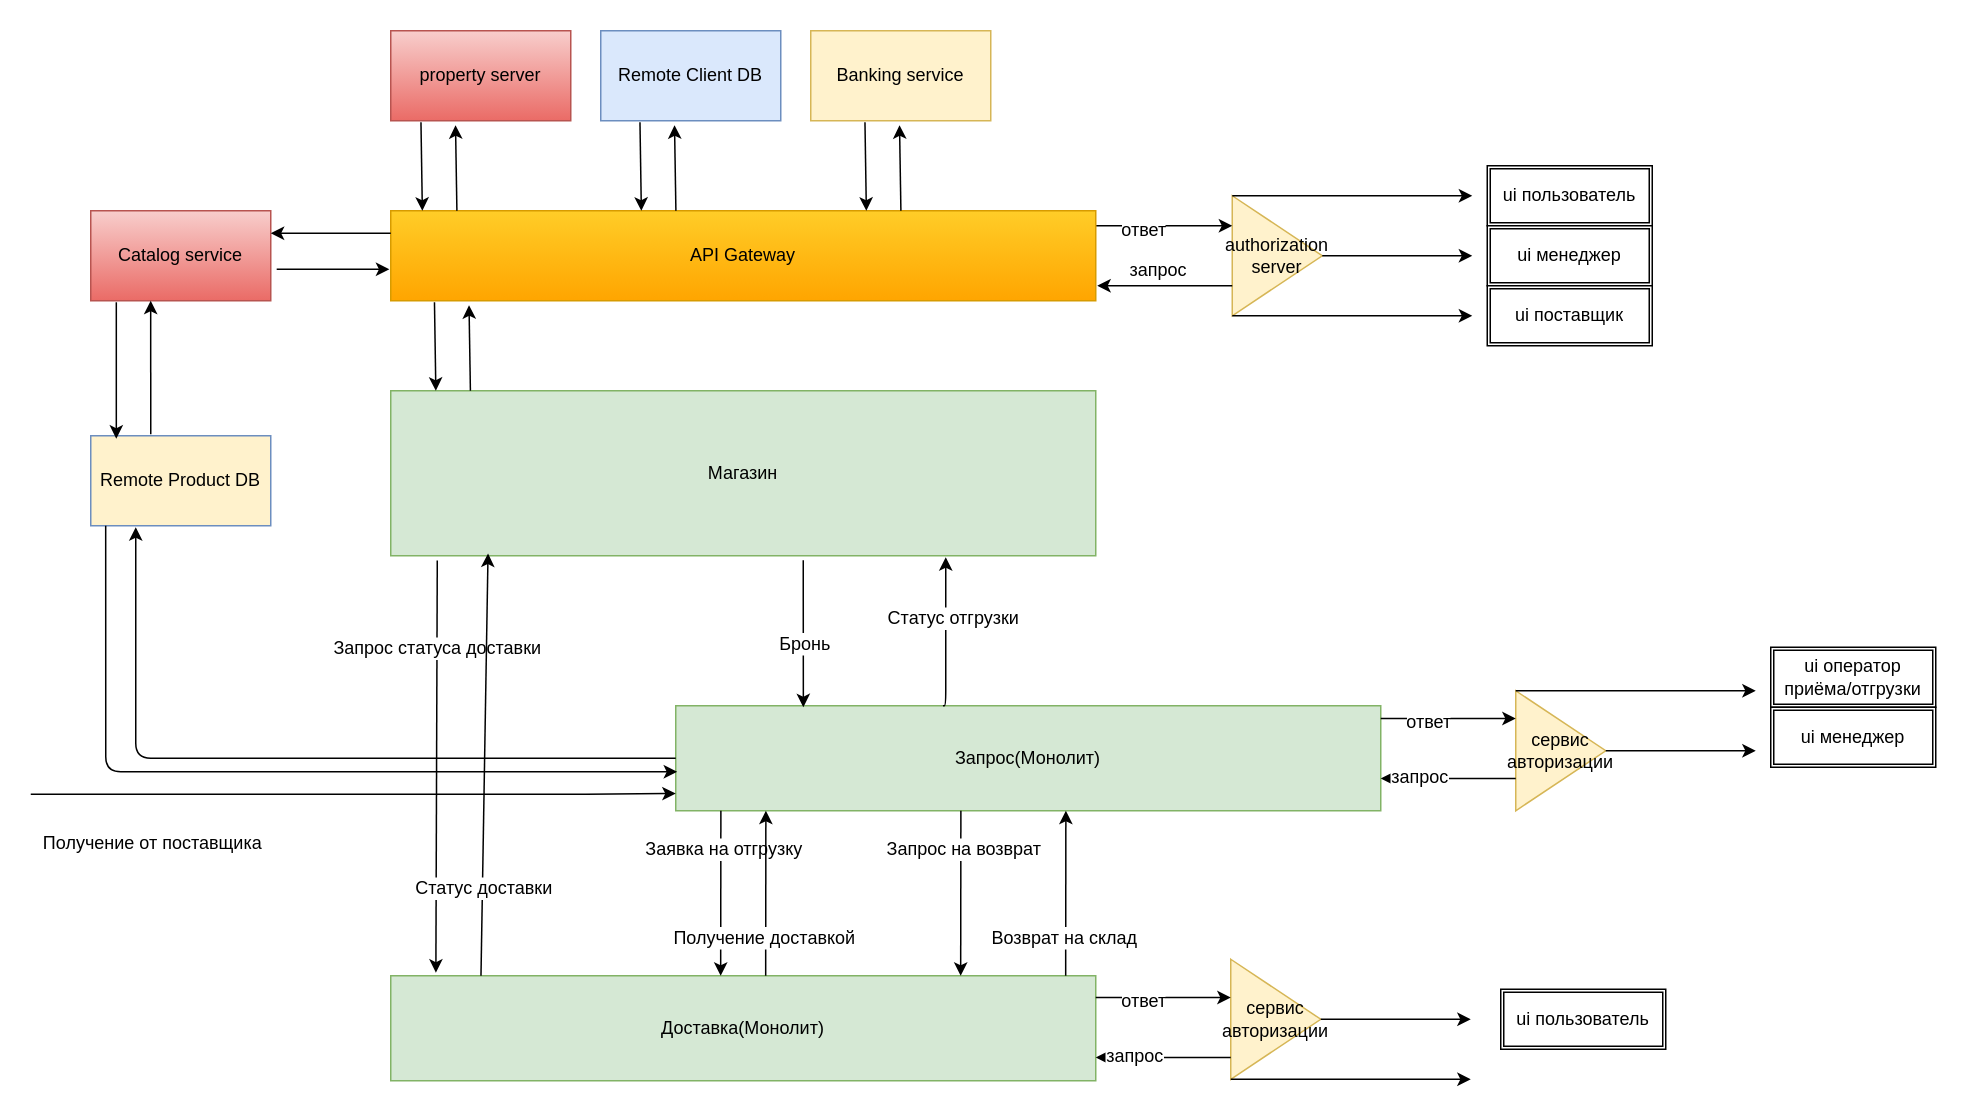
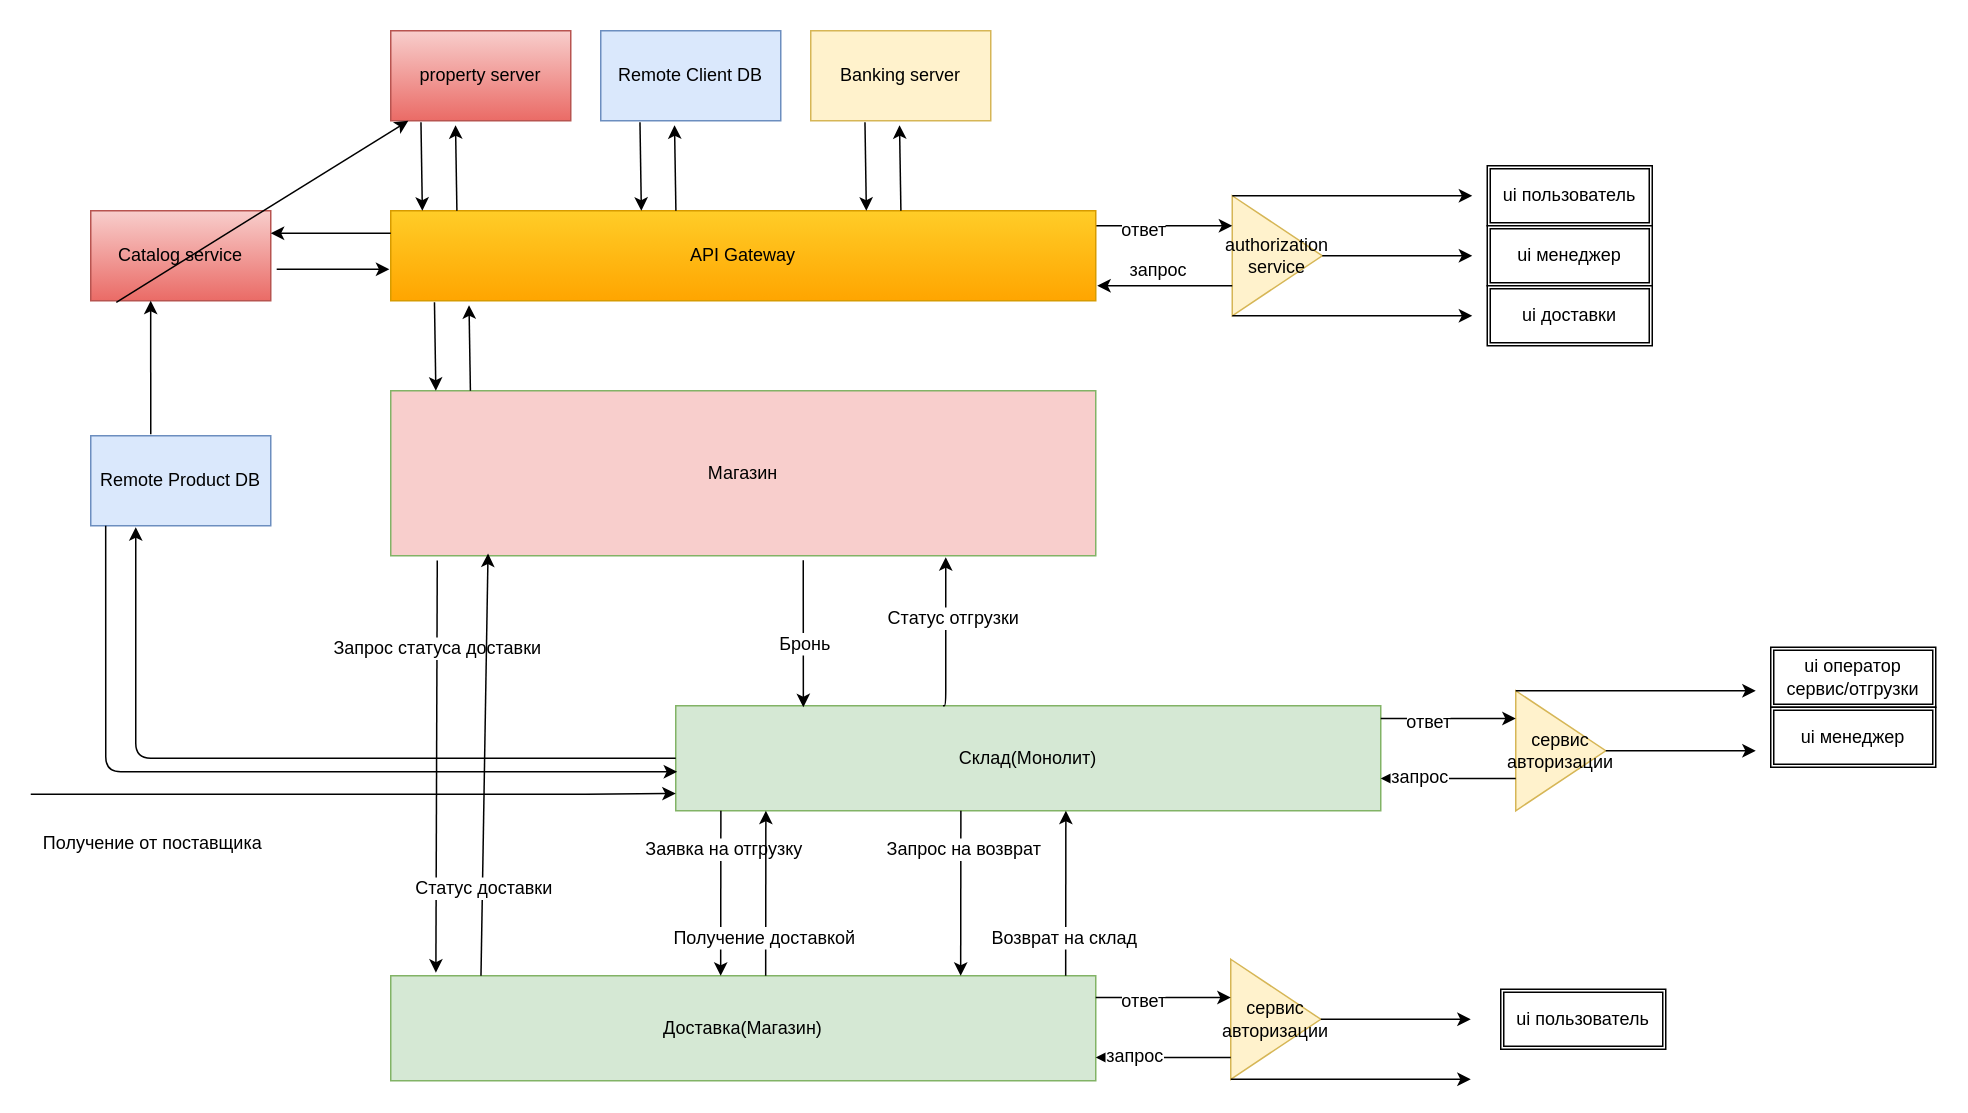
(901, 76) -> (901, 76)
(1277, 256) -> (1277, 256)
(1570, 316) -> (1570, 316)
(116, 366) -> (258, 214)
(743, 473) -> (743, 473)
(181, 481) -> (181, 481)
(1853, 677) -> (1853, 677)
(1028, 758) -> (1028, 758)
(743, 1028) -> (743, 1028)
